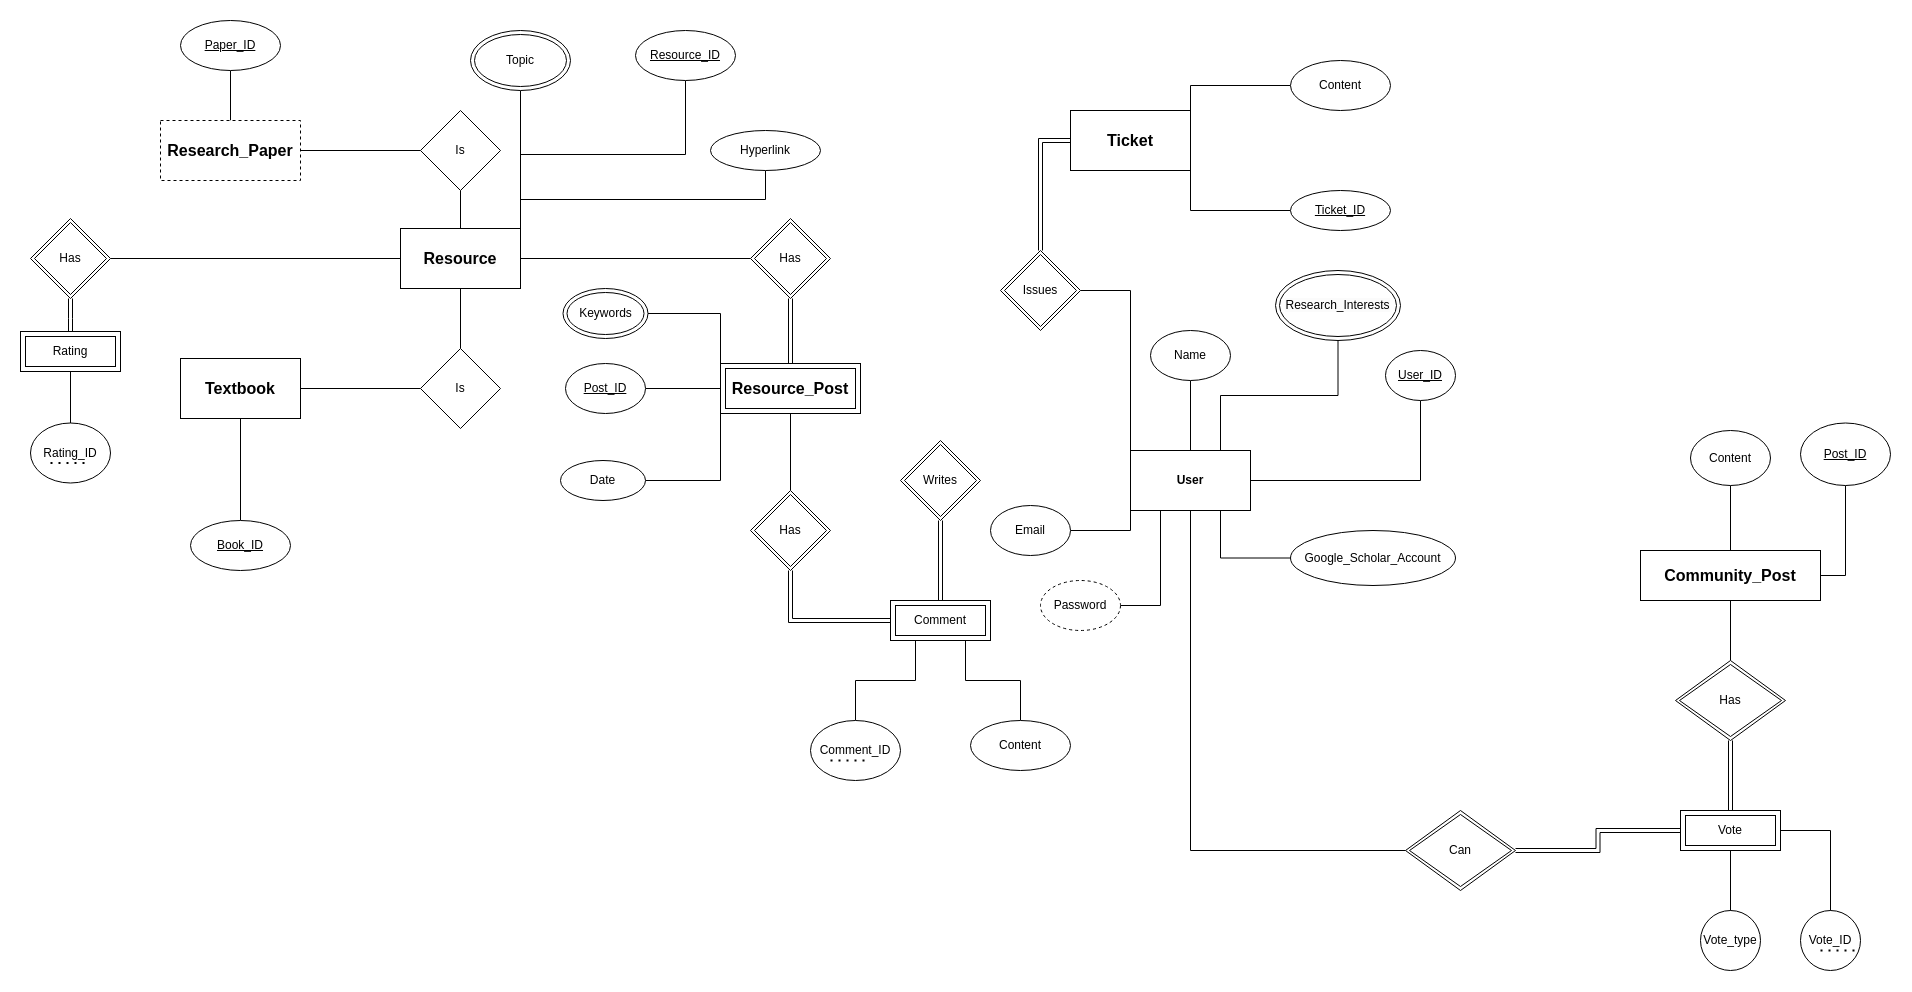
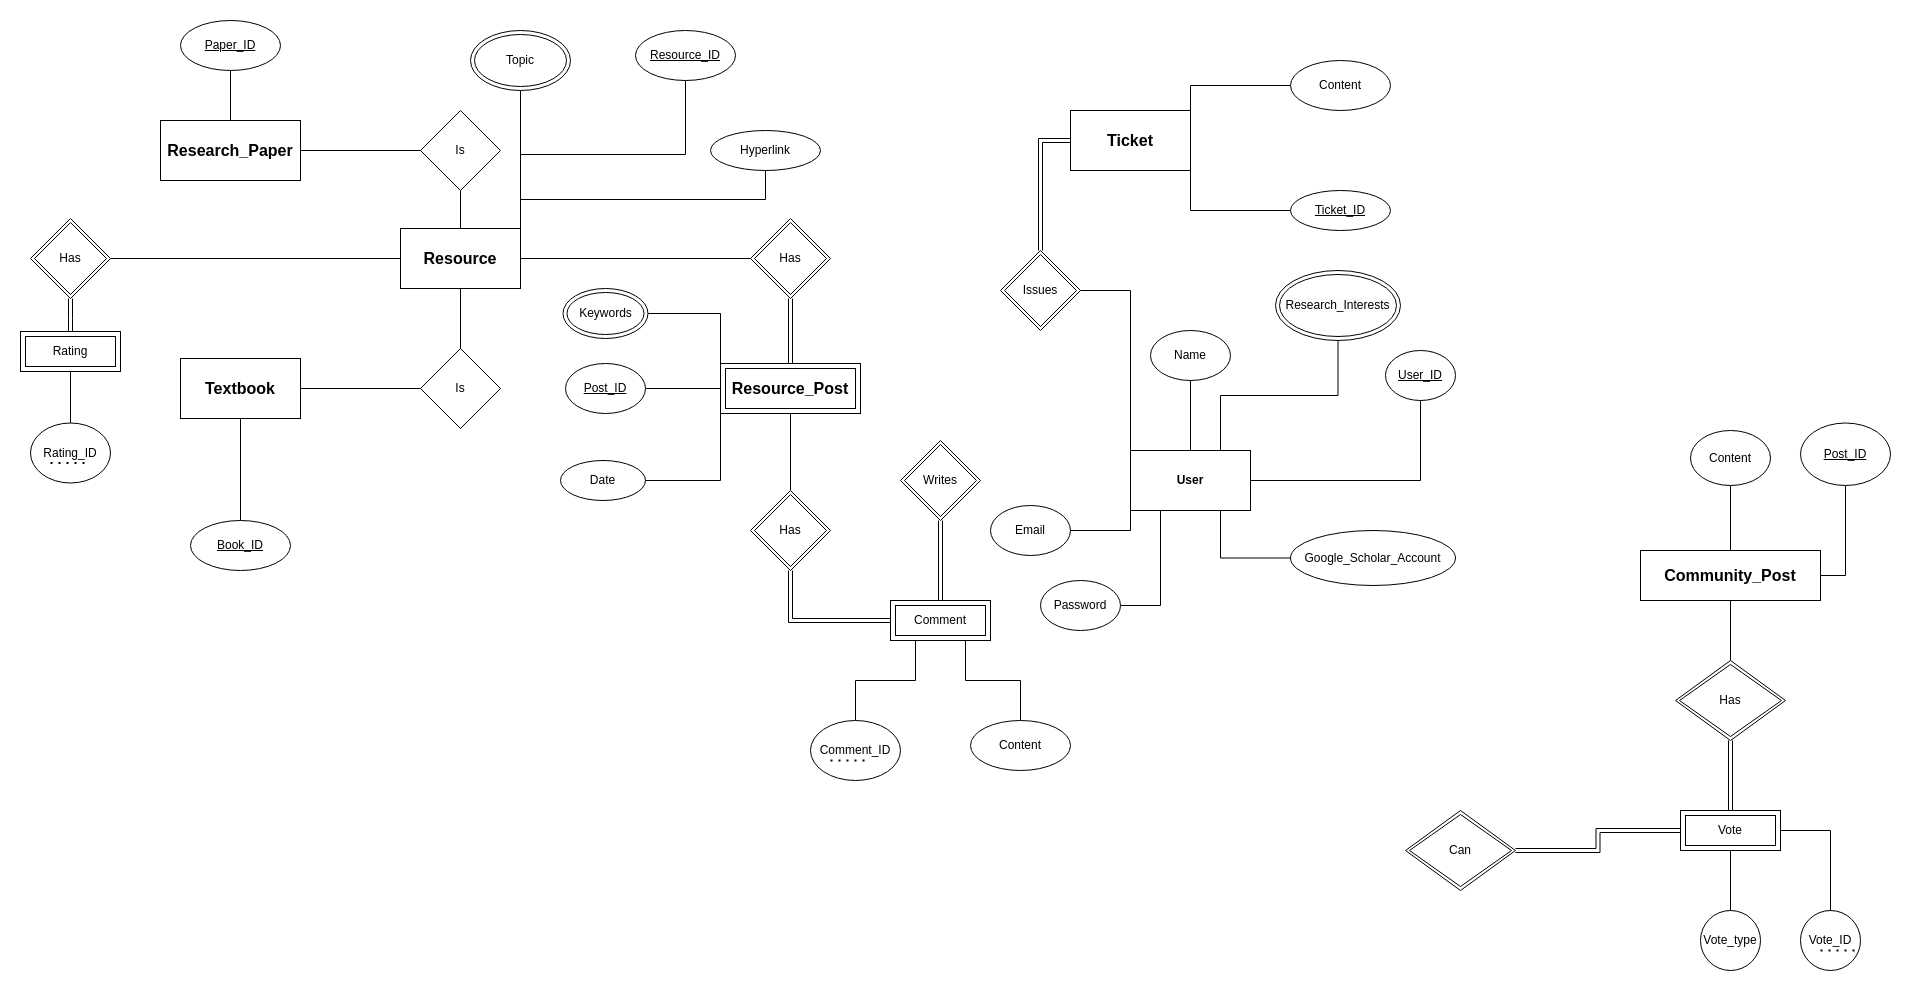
(231, 151) -> (231, 151)
(1081, 606) -> (1081, 606)
(1191, 789) -> none
